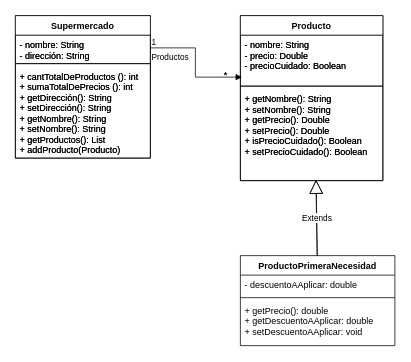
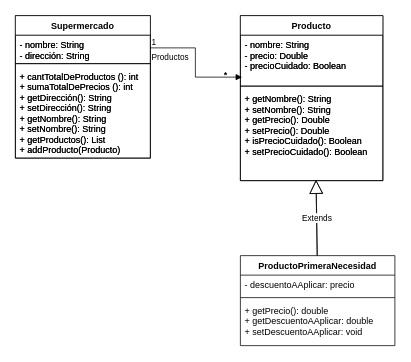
(306, 285) -> (306, 285)
